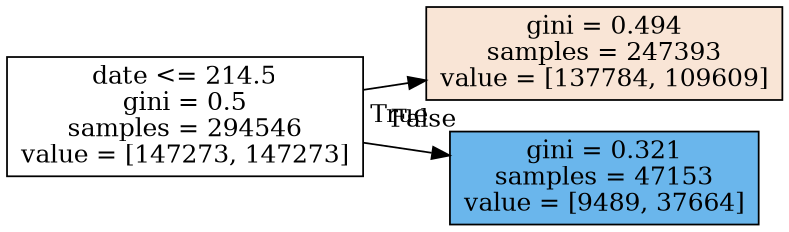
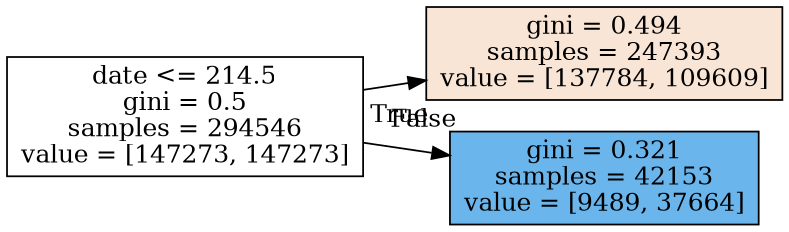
(604, 178) -> (604, 178)
